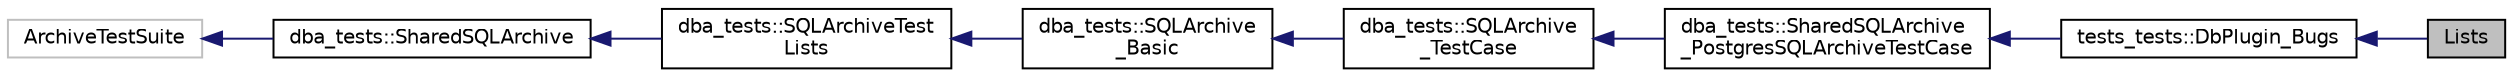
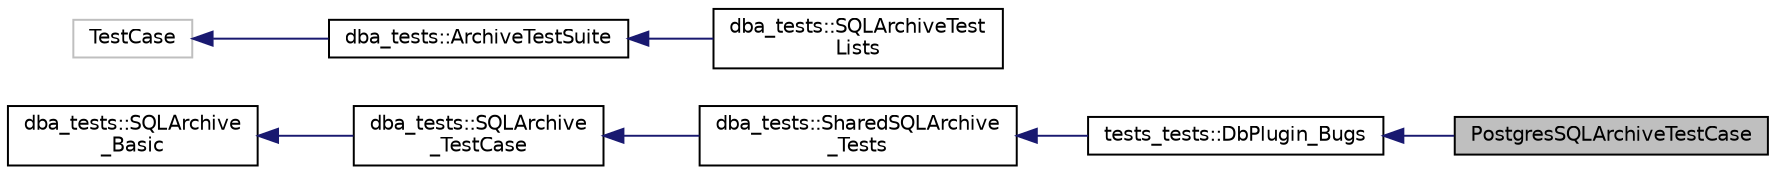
(105, 39) -> (133, 39)
(432, 39) -> (479, 39)
(997, 39) -> none
(1827, 39) -> (858, 136)
(2467, 39) -> (1611, 136)
